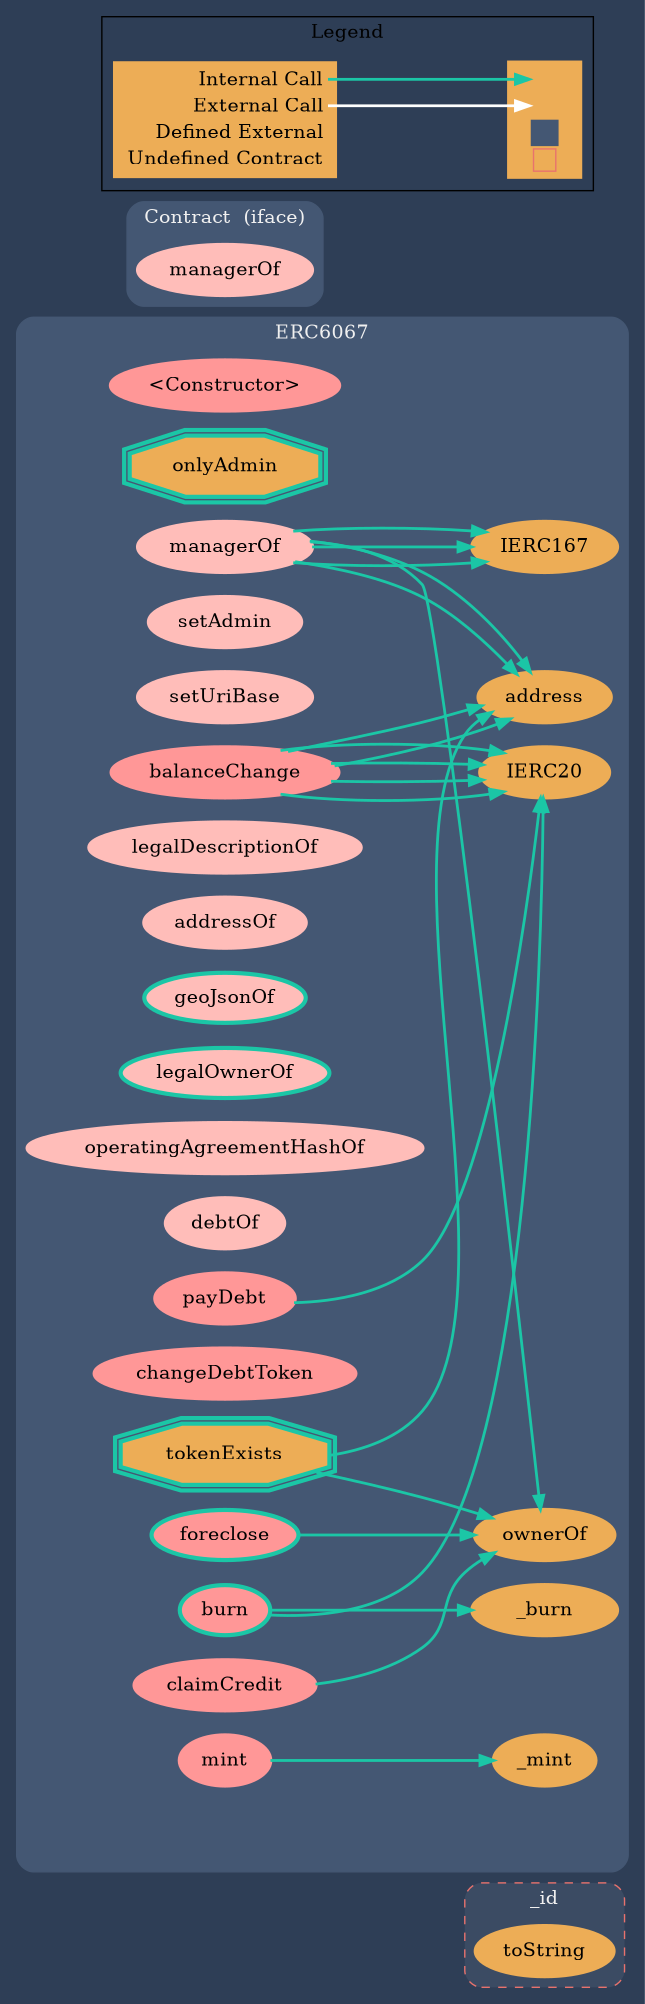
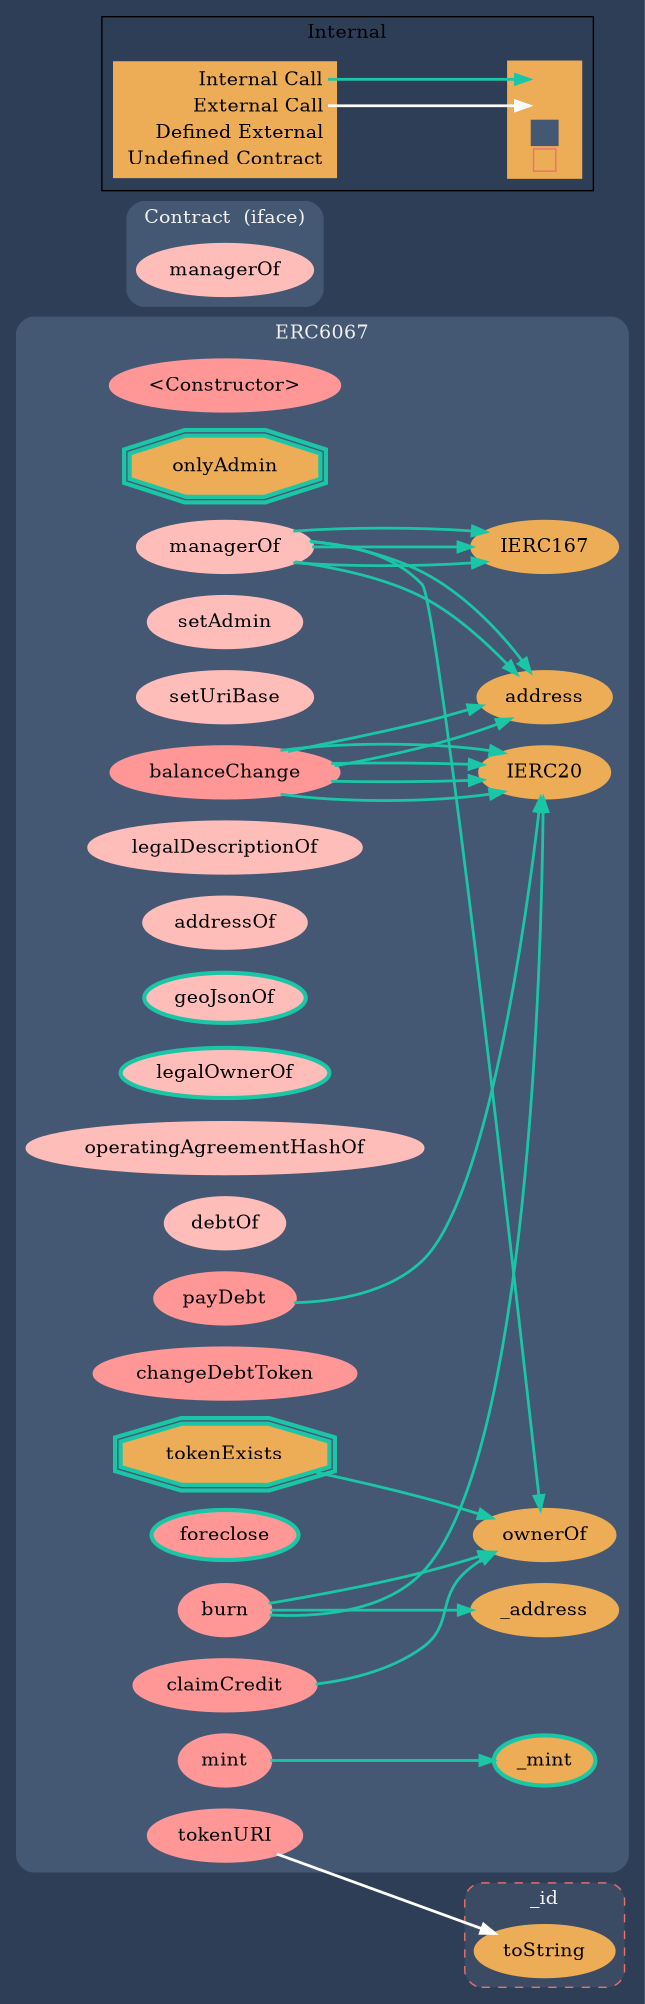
(348, 33) -> (348, 33)
(452, 1116) -> none
(379, 1535) -> (375, 1583)
(225, 1610) -> (225, 1610)
(545, 1610) -> (545, 1610)
(545, 1760) -> (545, 1760)
none -> (225, 1836)
